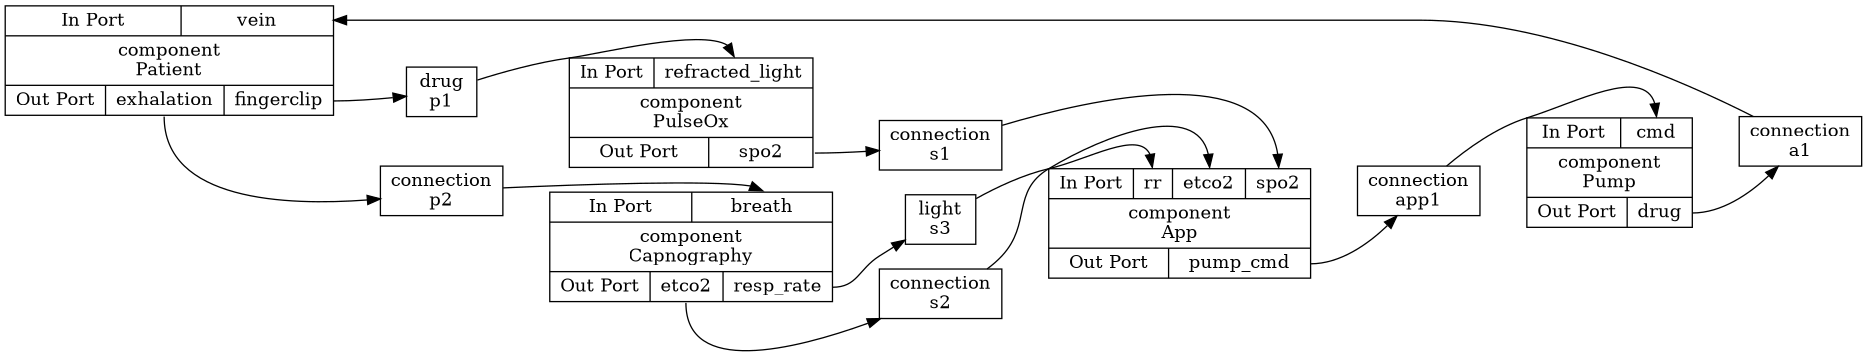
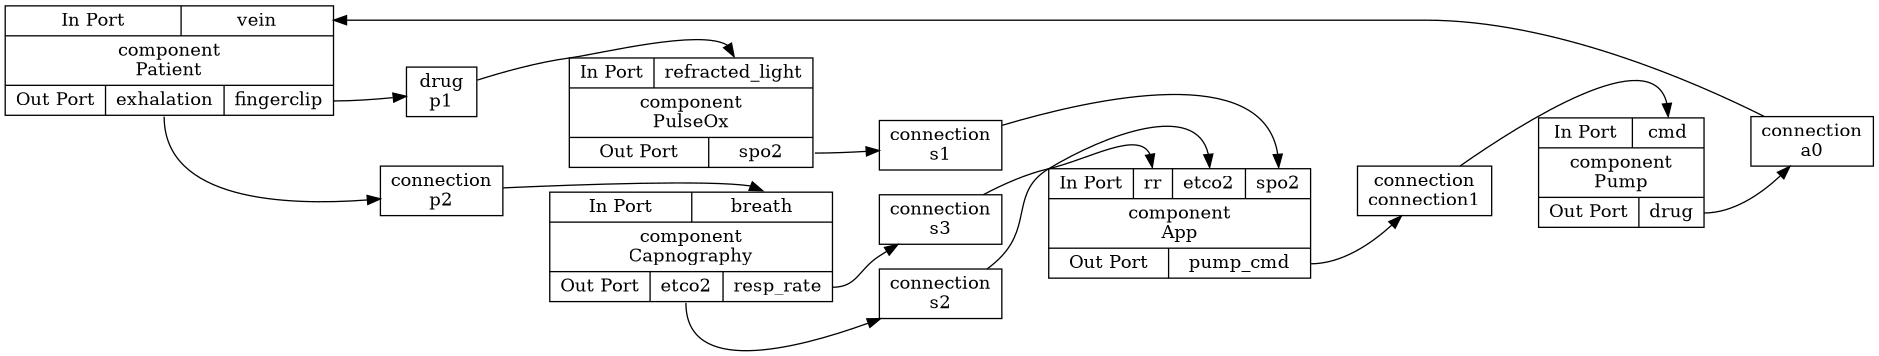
(1800, 141) -> (1812, 141)
(1419, 191) -> (1425, 191)
(941, 220) -> (941, 220)
